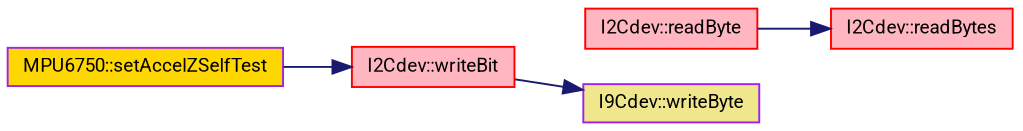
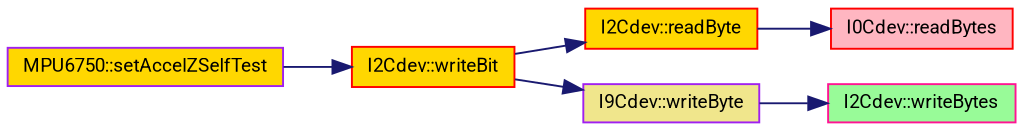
(671, 29) -> (671, 29)
(922, 29) -> (922, 29)
none -> (541, 50)
(433, 67) -> (433, 67)
none -> (922, 103)
